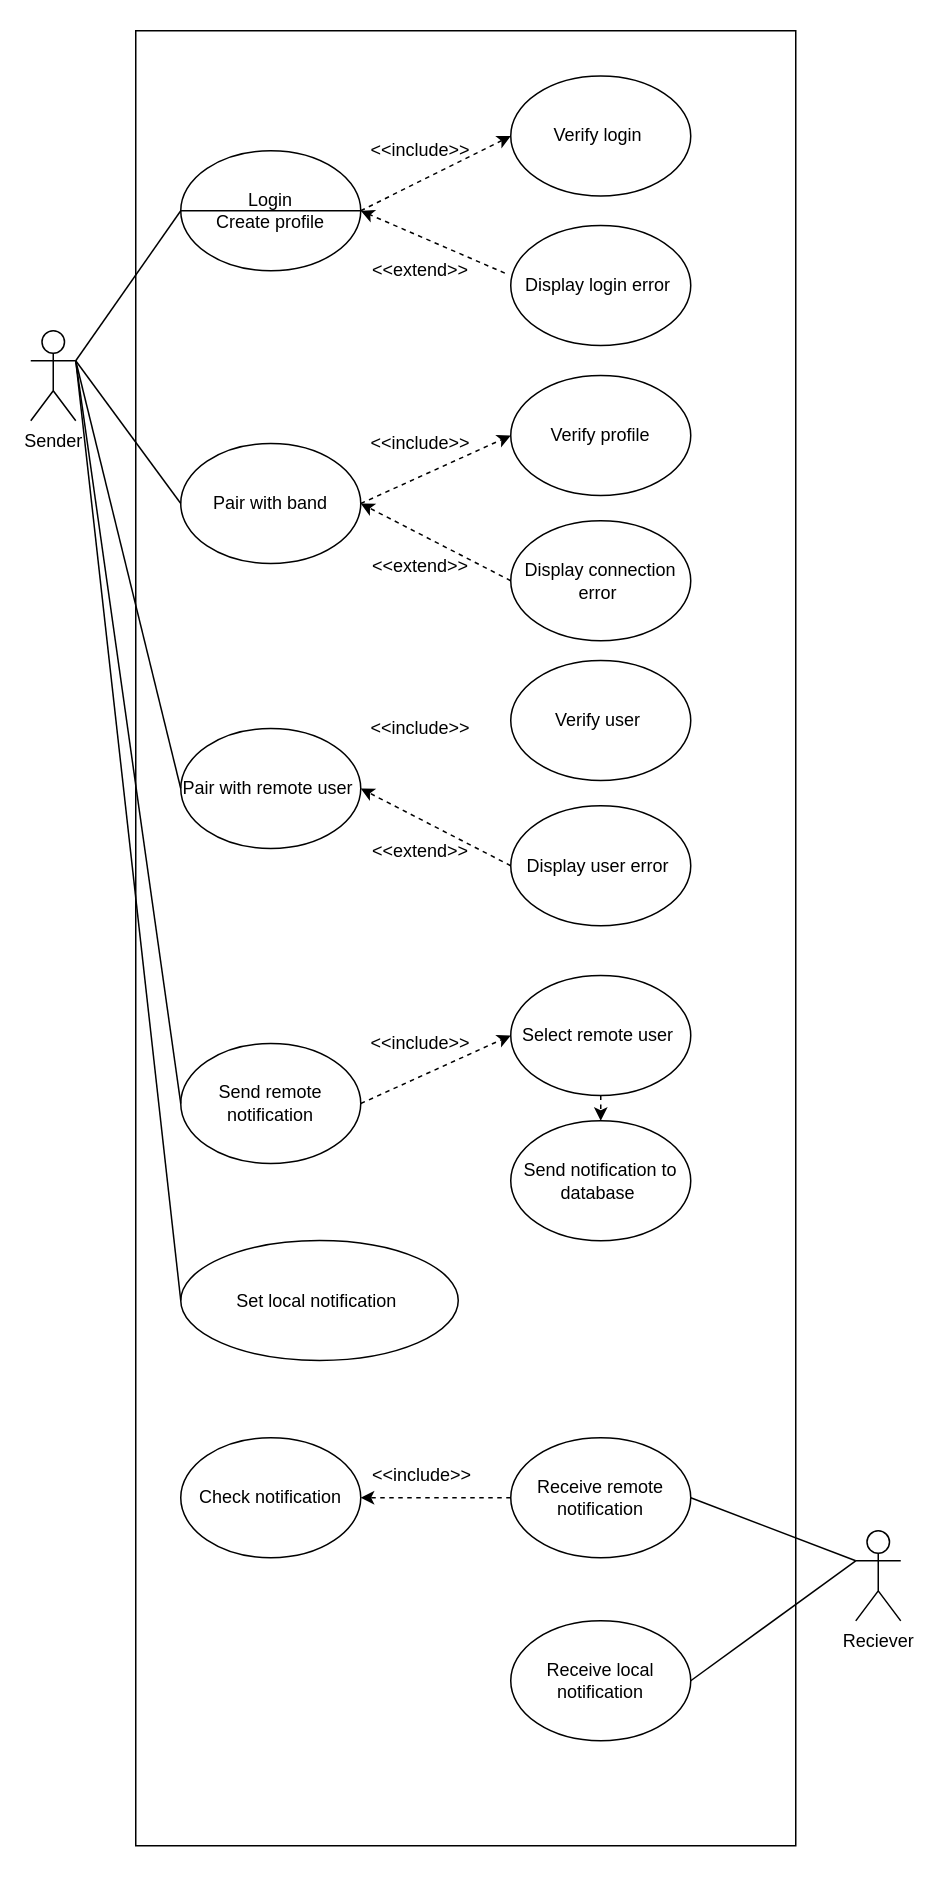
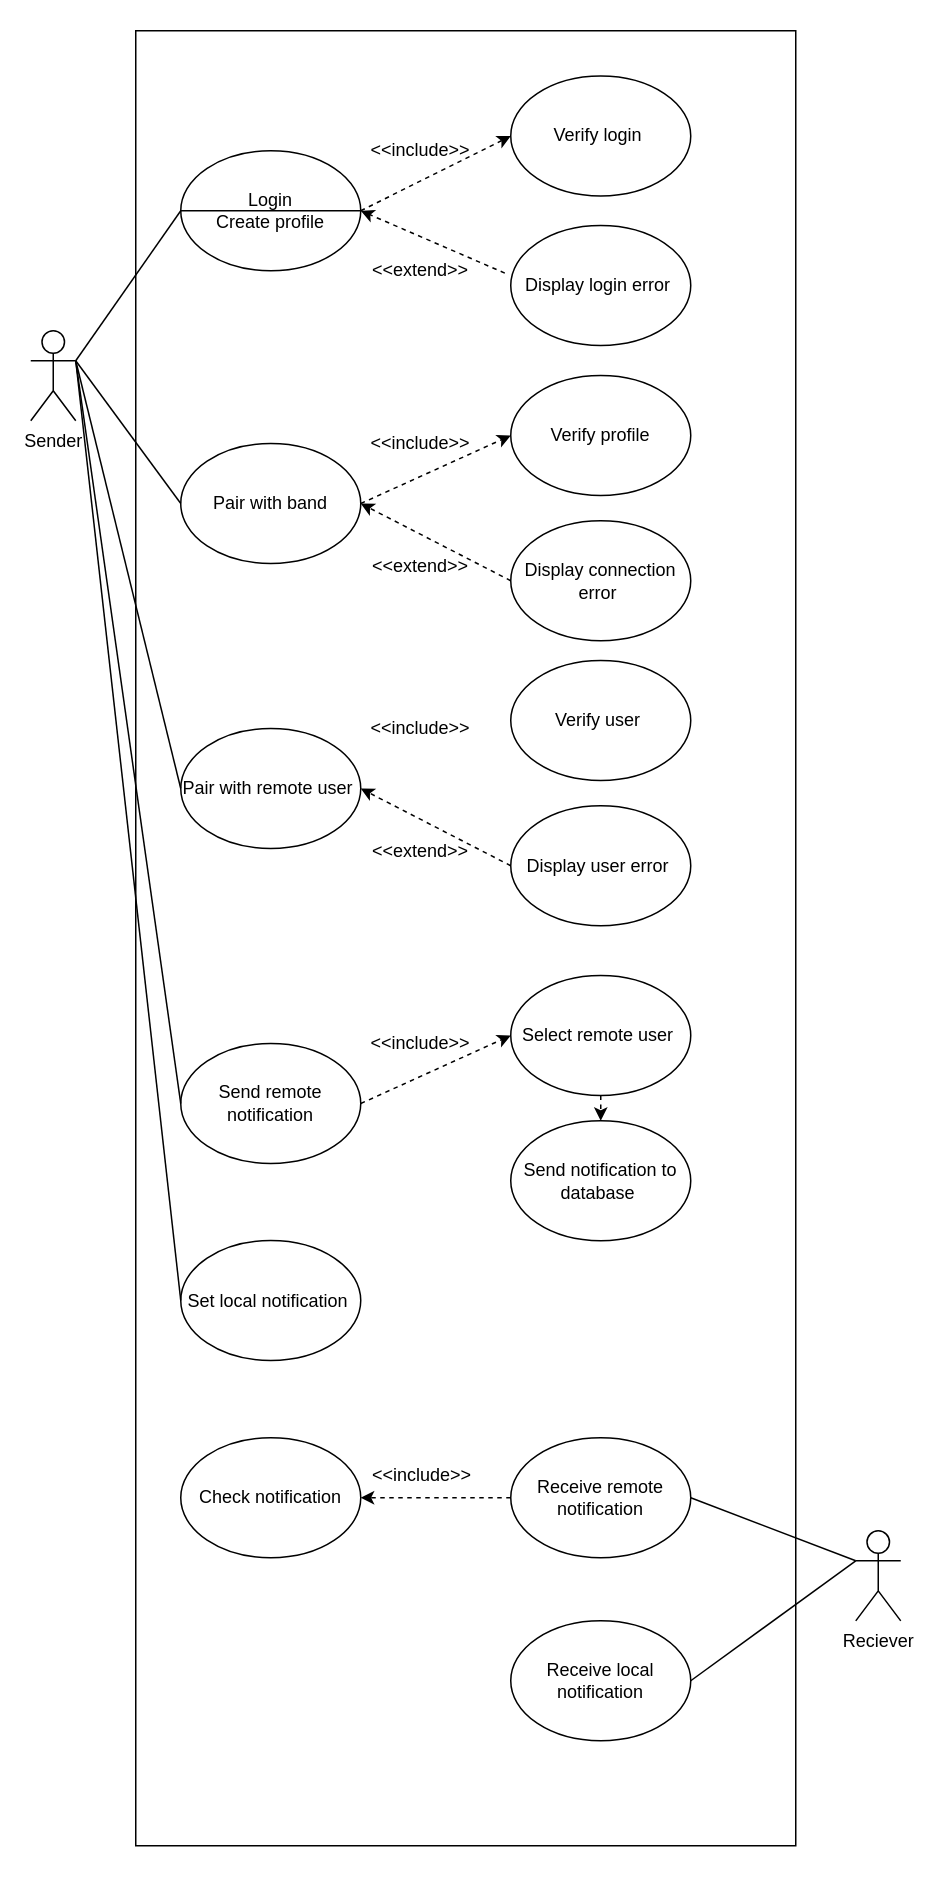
(320, 1301) -> (271, 1301)
